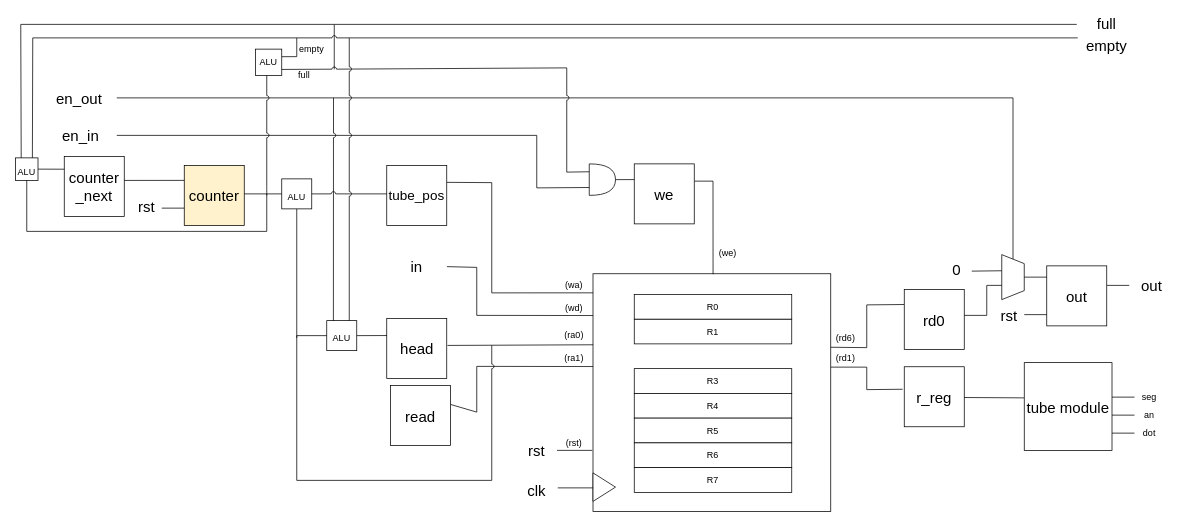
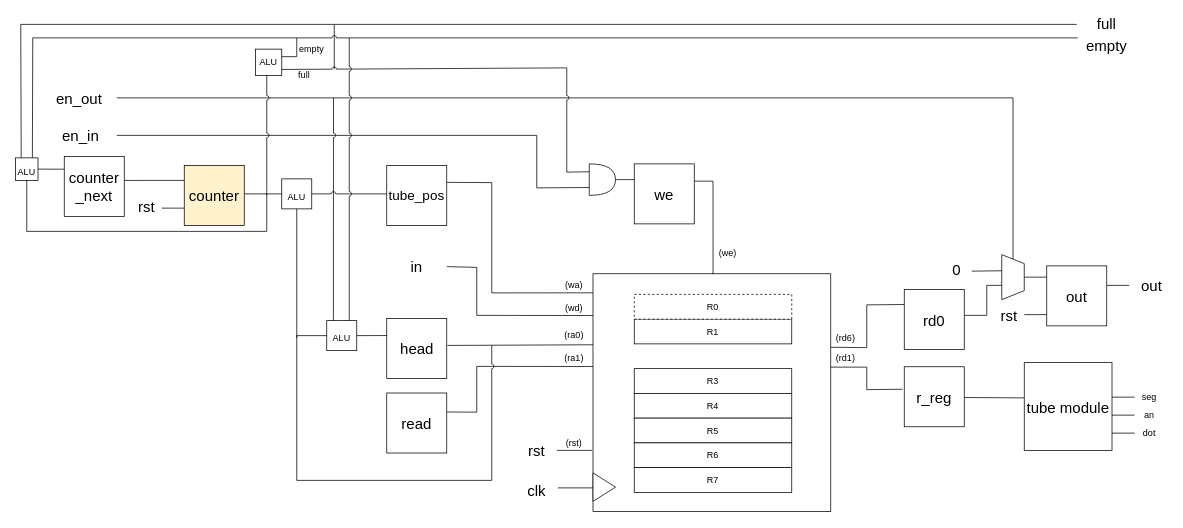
(713, 307) -> (713, 307)
(420, 416) -> (417, 423)
